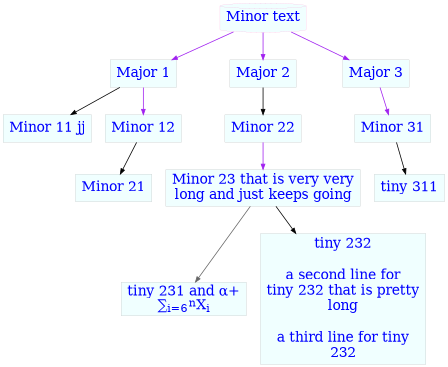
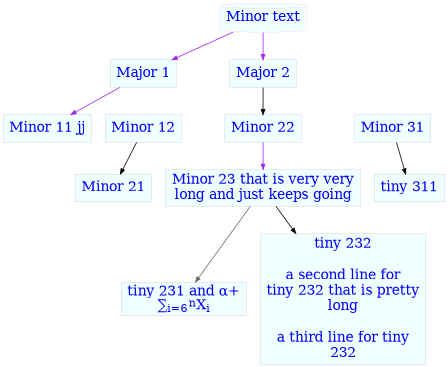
(376, 74) -> none
(143, 98) -> none
(98, 100) -> (98, 100)
